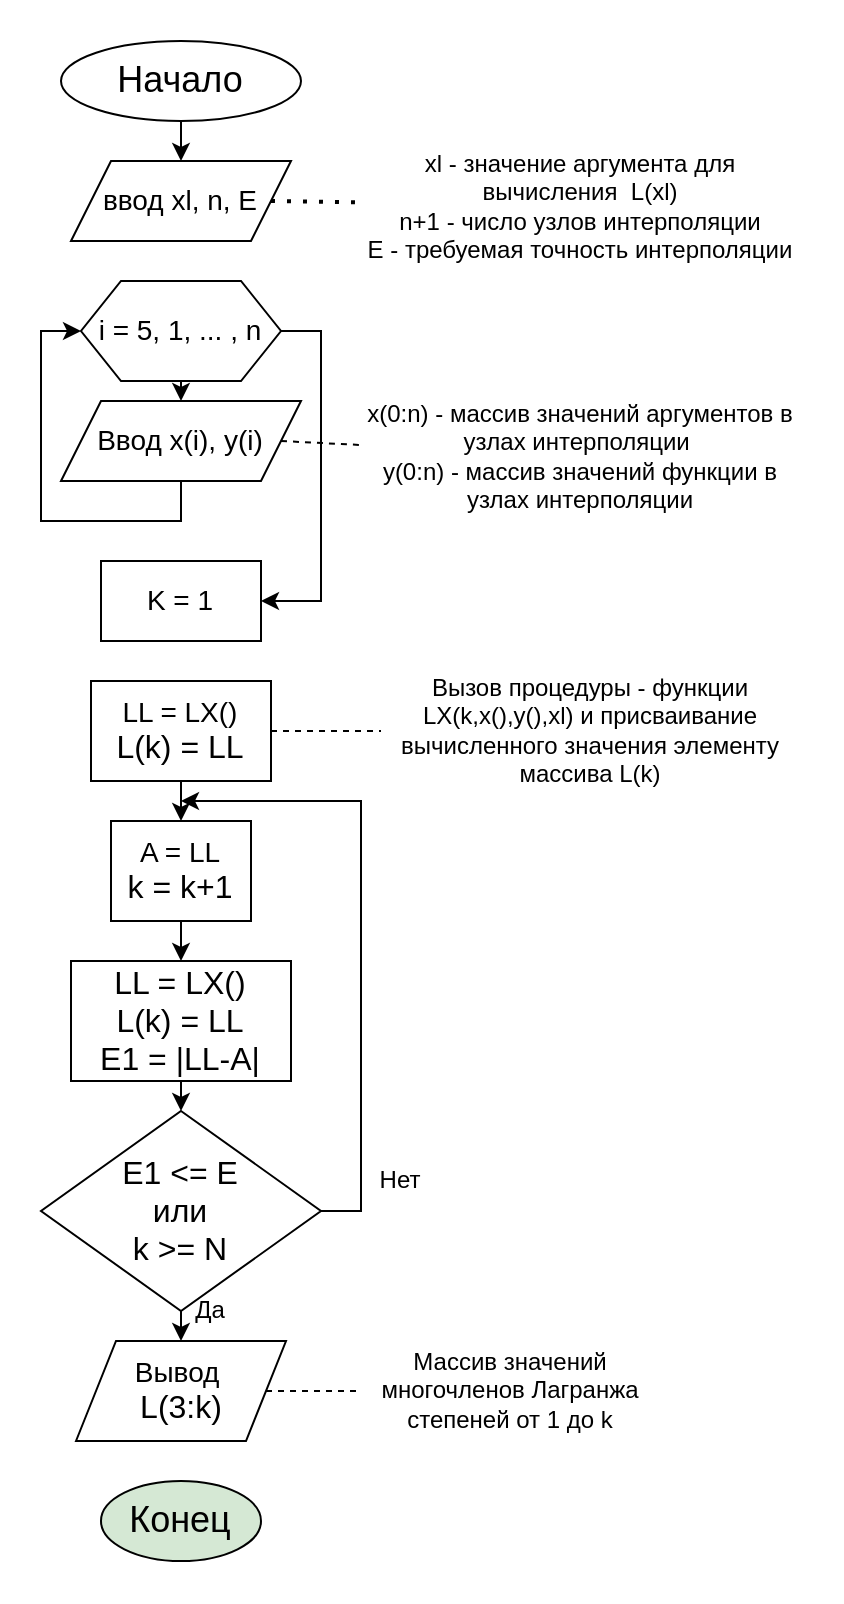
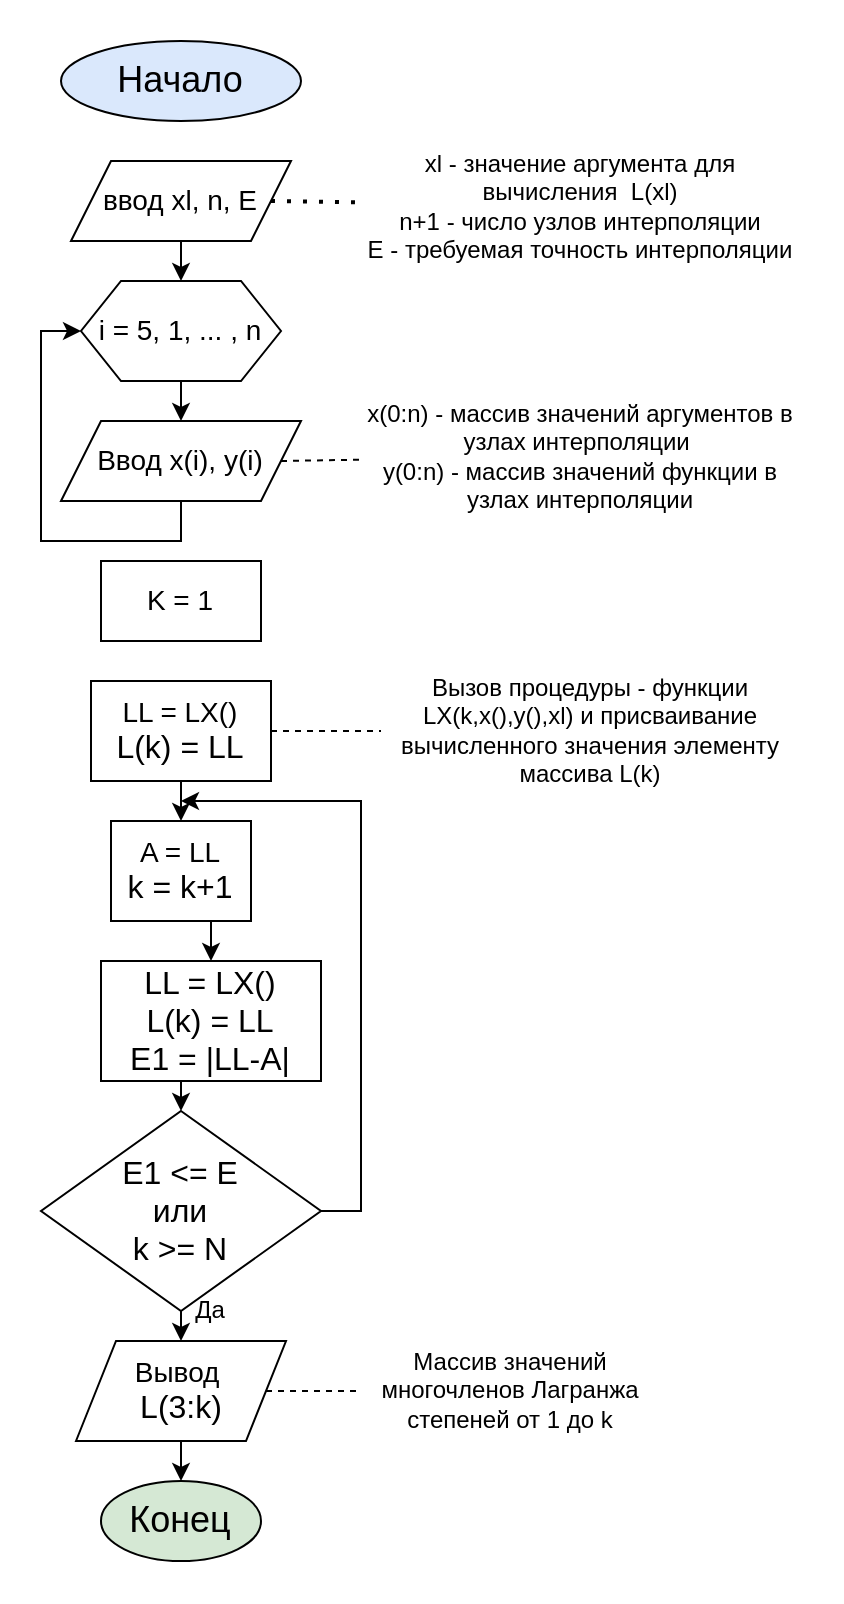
(181, 81) -> (181, 81)
(181, 134) -> none
none -> (181, 254)
(181, 441) -> (181, 461)
(321, 469) -> none
(181, 1021) -> (211, 1021)
(401, 1181) -> none
none -> (181, 1454)
